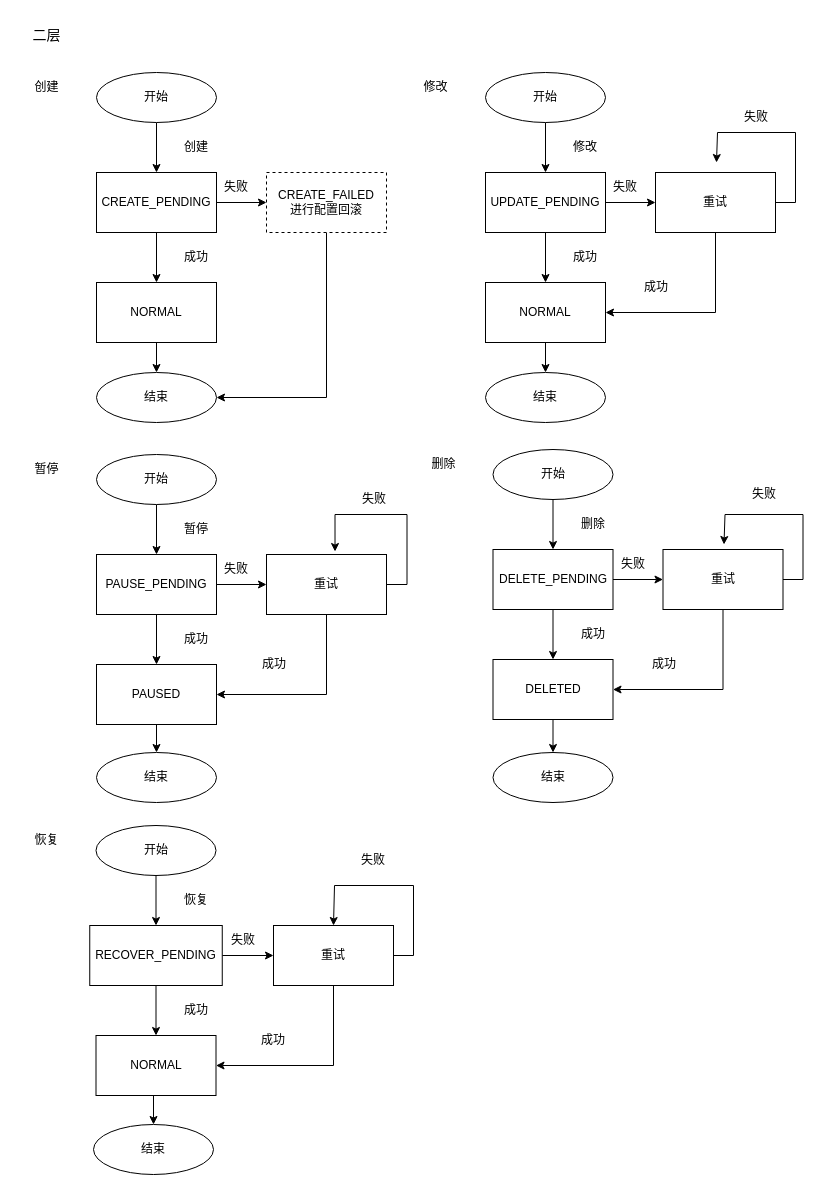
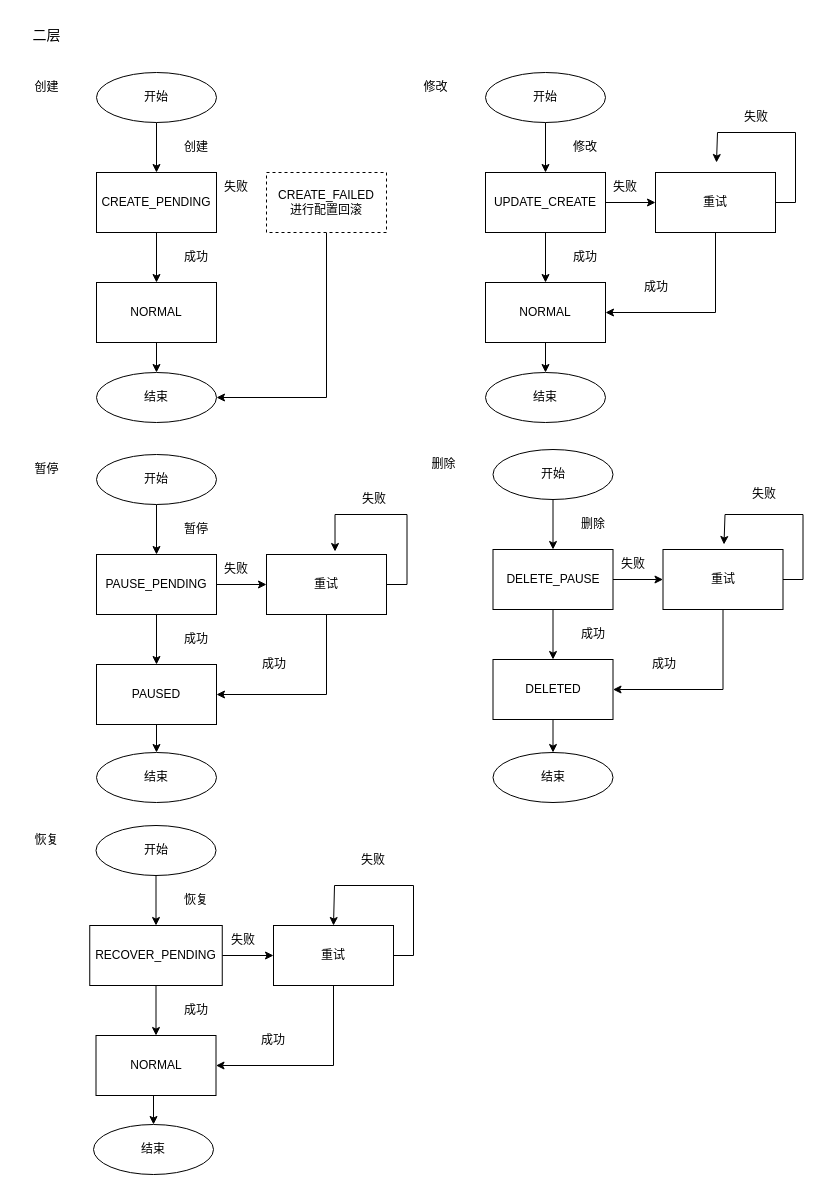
(238, 203) -> none
(546, 203) -> (546, 203)
(554, 580) -> (554, 580)
